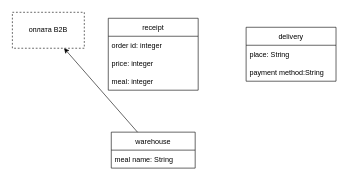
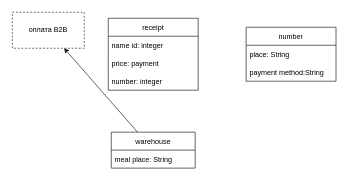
(291, 37) -> (291, 37)
(141, 46) -> (139, 46)
(136, 64) -> (137, 64)
(134, 82) -> (139, 82)
(144, 160) -> (145, 160)
